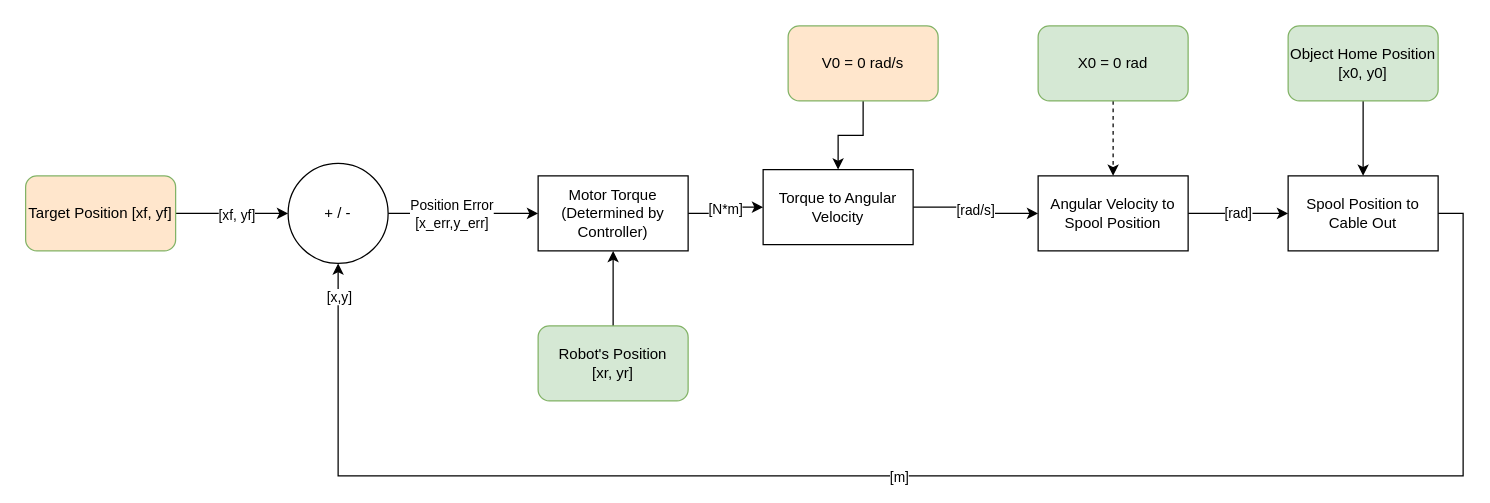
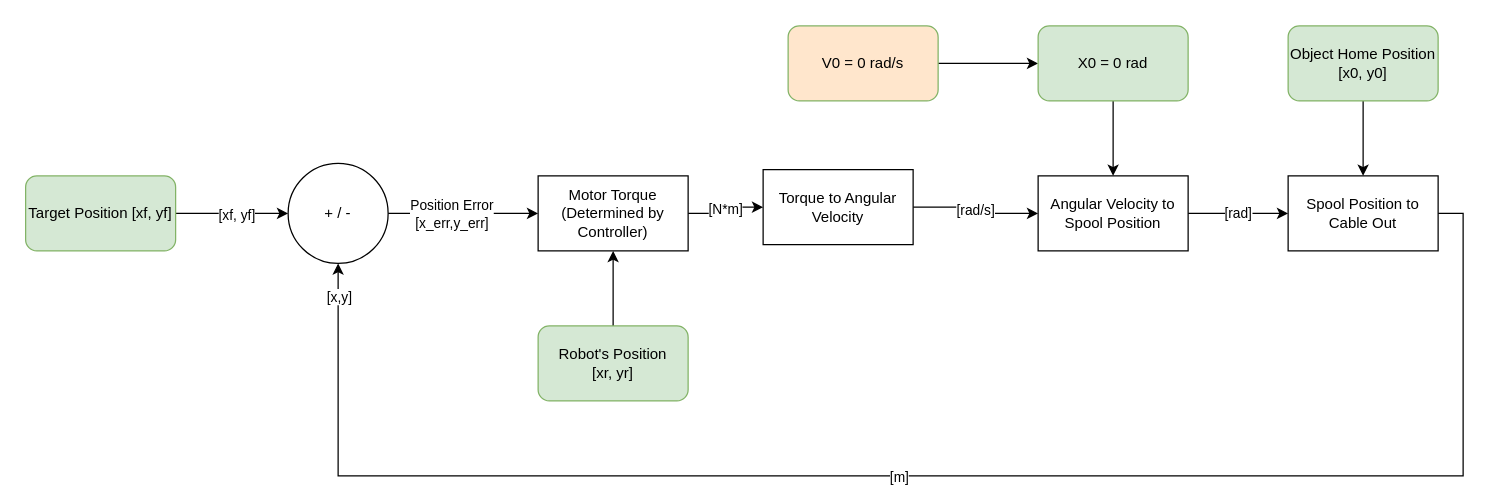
(855, 135) -> (984, 63)
(1113, 135) -> (1113, 135)
(101, 213) -> (101, 213)
